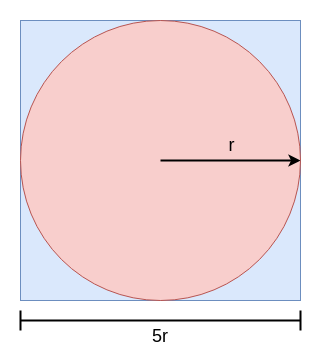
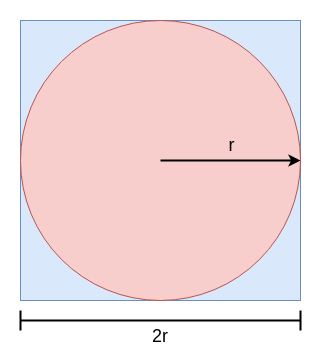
(161, 337) -> (161, 337)
